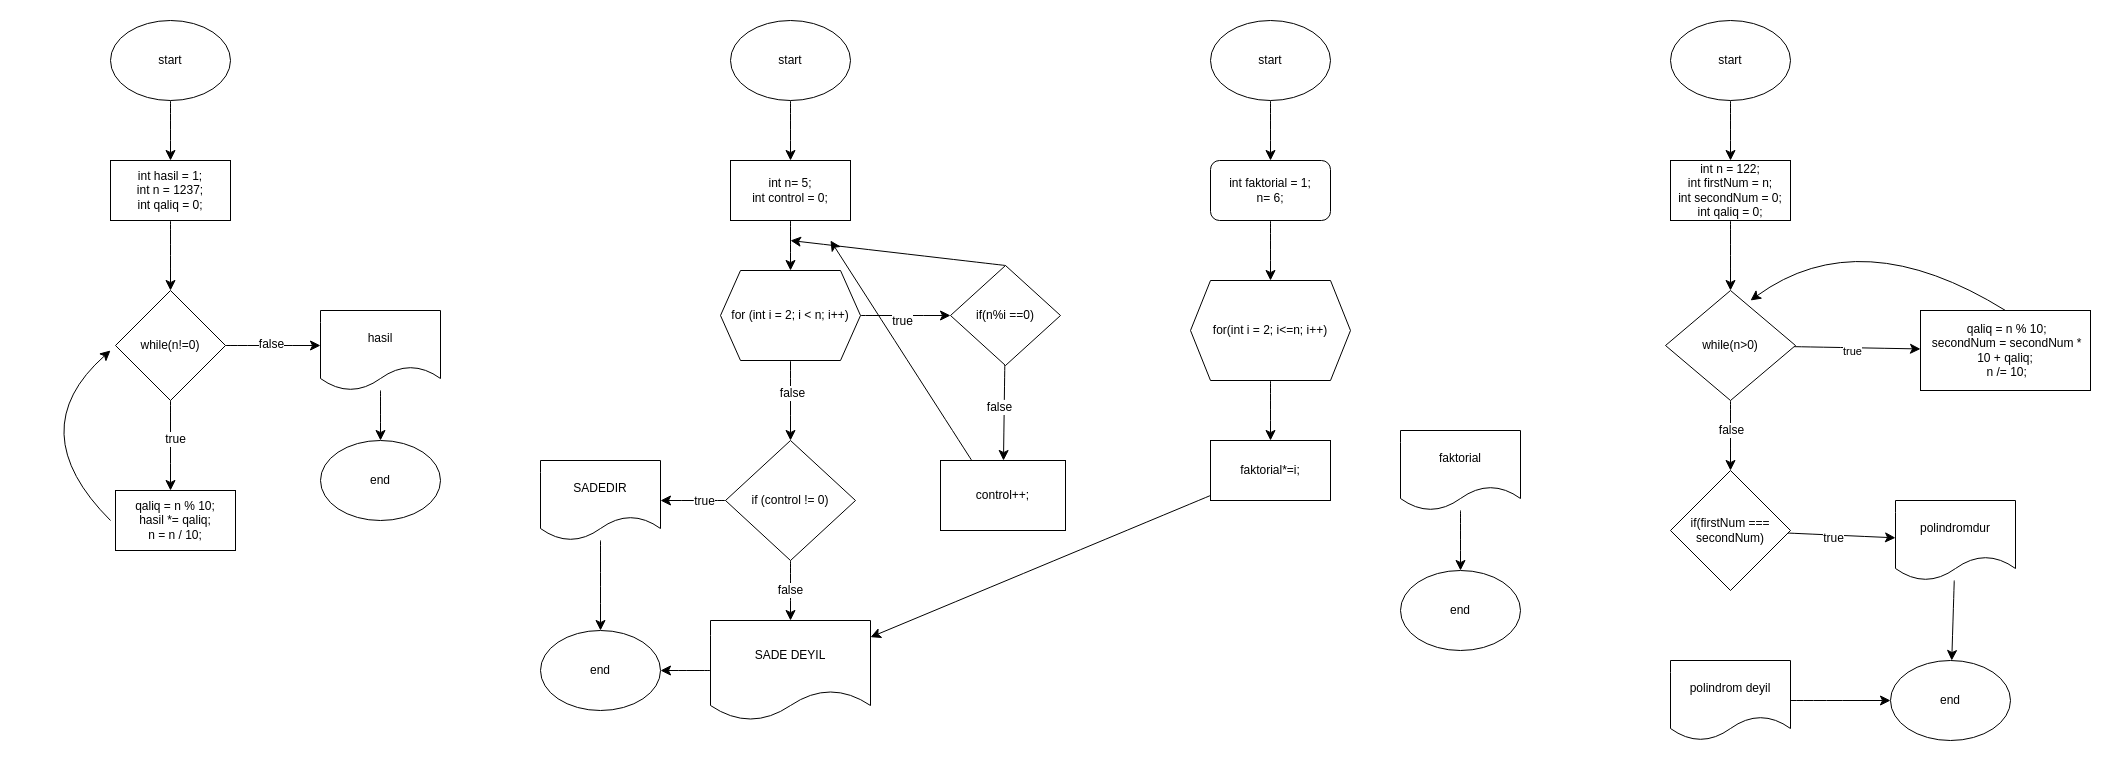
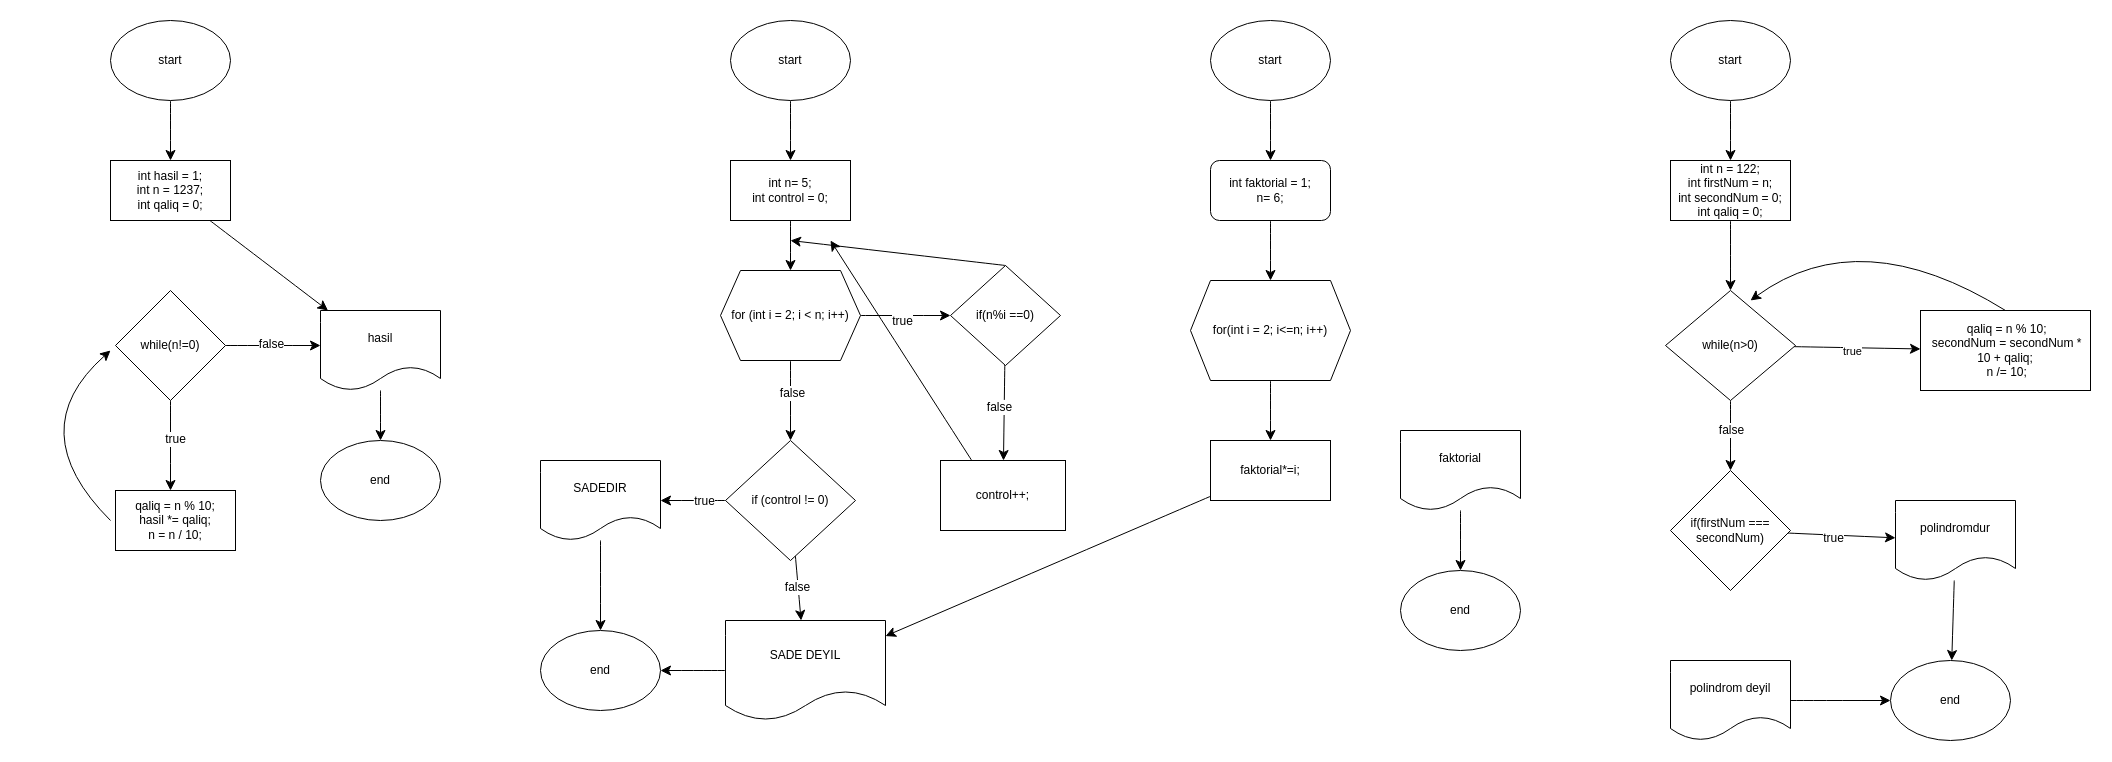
(171, 252) -> (266, 263)
(791, 671) -> (806, 671)
